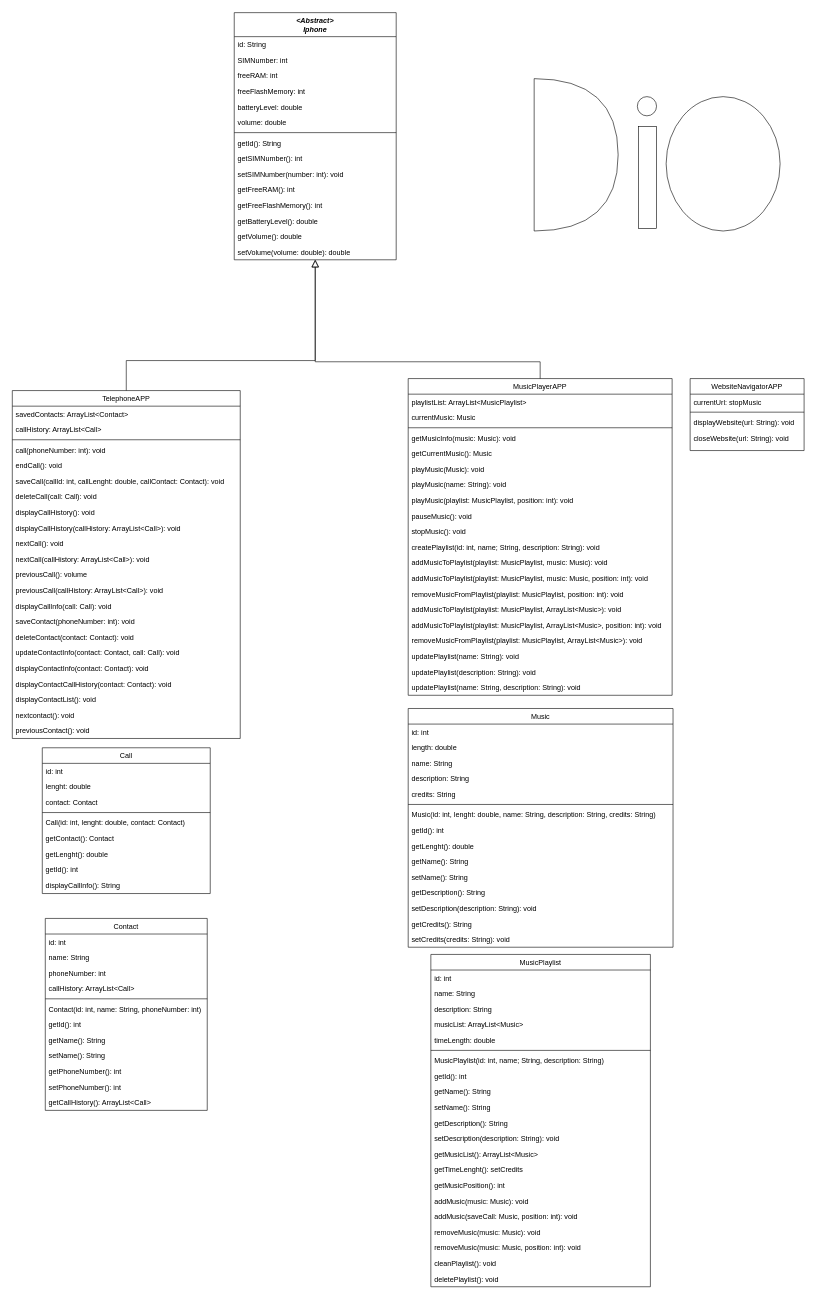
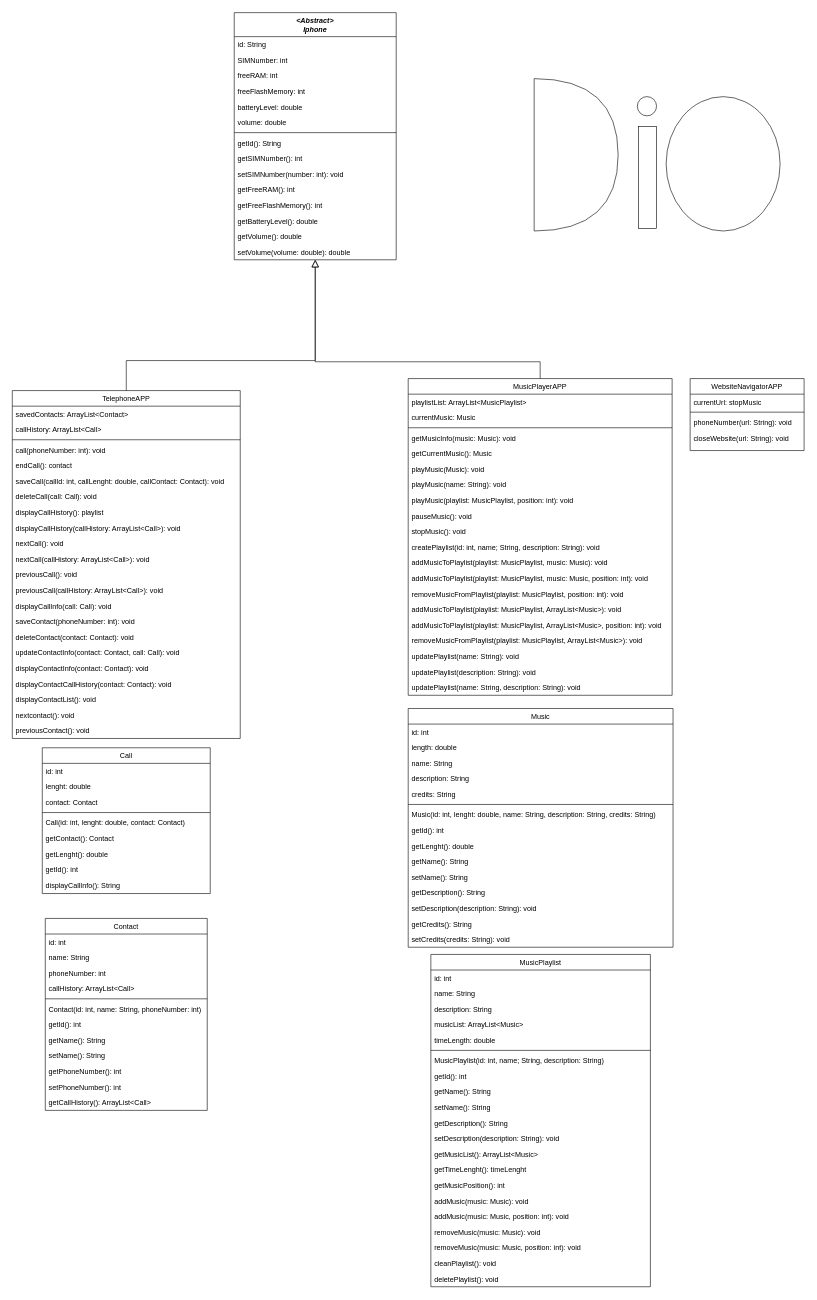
(751, 422) -> (748, 422)
(41, 466) -> (48, 466)
(61, 512) -> (67, 512)
(54, 575) -> (50, 575)
(485, 1170) -> (485, 1170)
(512, 1217) -> (507, 1217)
